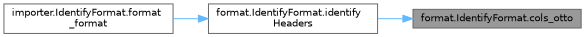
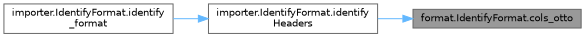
(88, 19) -> (88, 19)
(293, 19) -> (293, 19)
